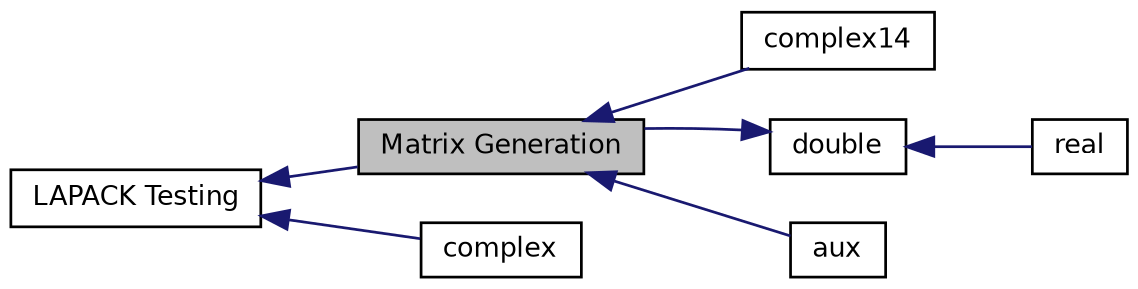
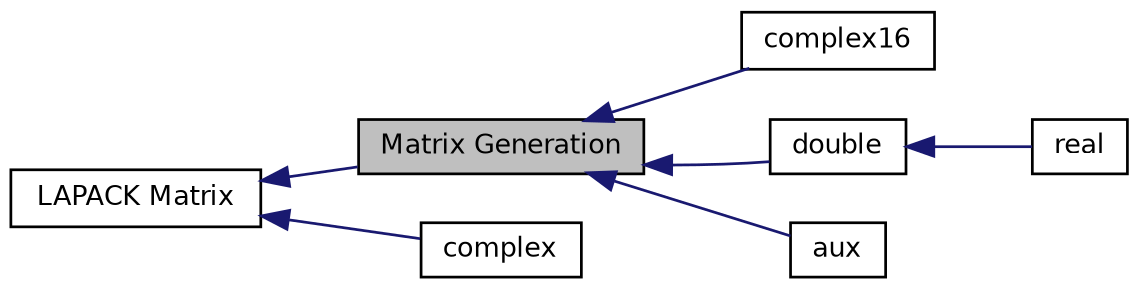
(838, 41) -> (838, 41)
(693, 129) -> (721, 164)
(136, 198) -> (136, 198)
